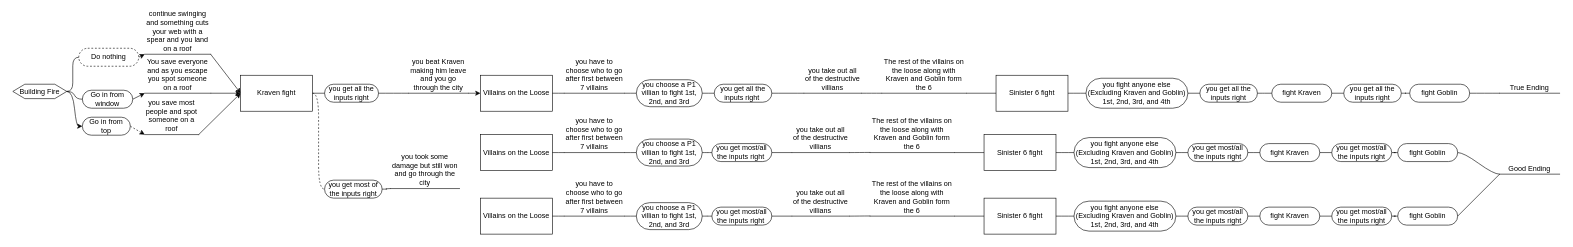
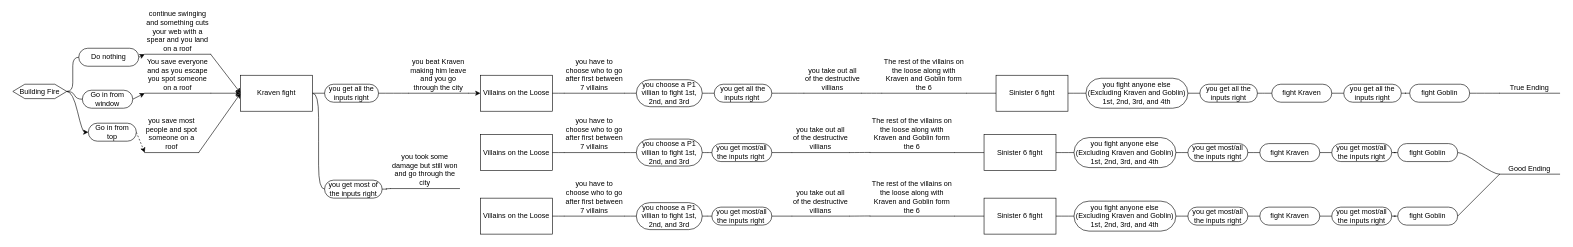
(108, 57) -> (108, 57)
(171, 117) -> (171, 135)
(106, 126) -> (112, 132)
(318, 143) -> (318, 143)
